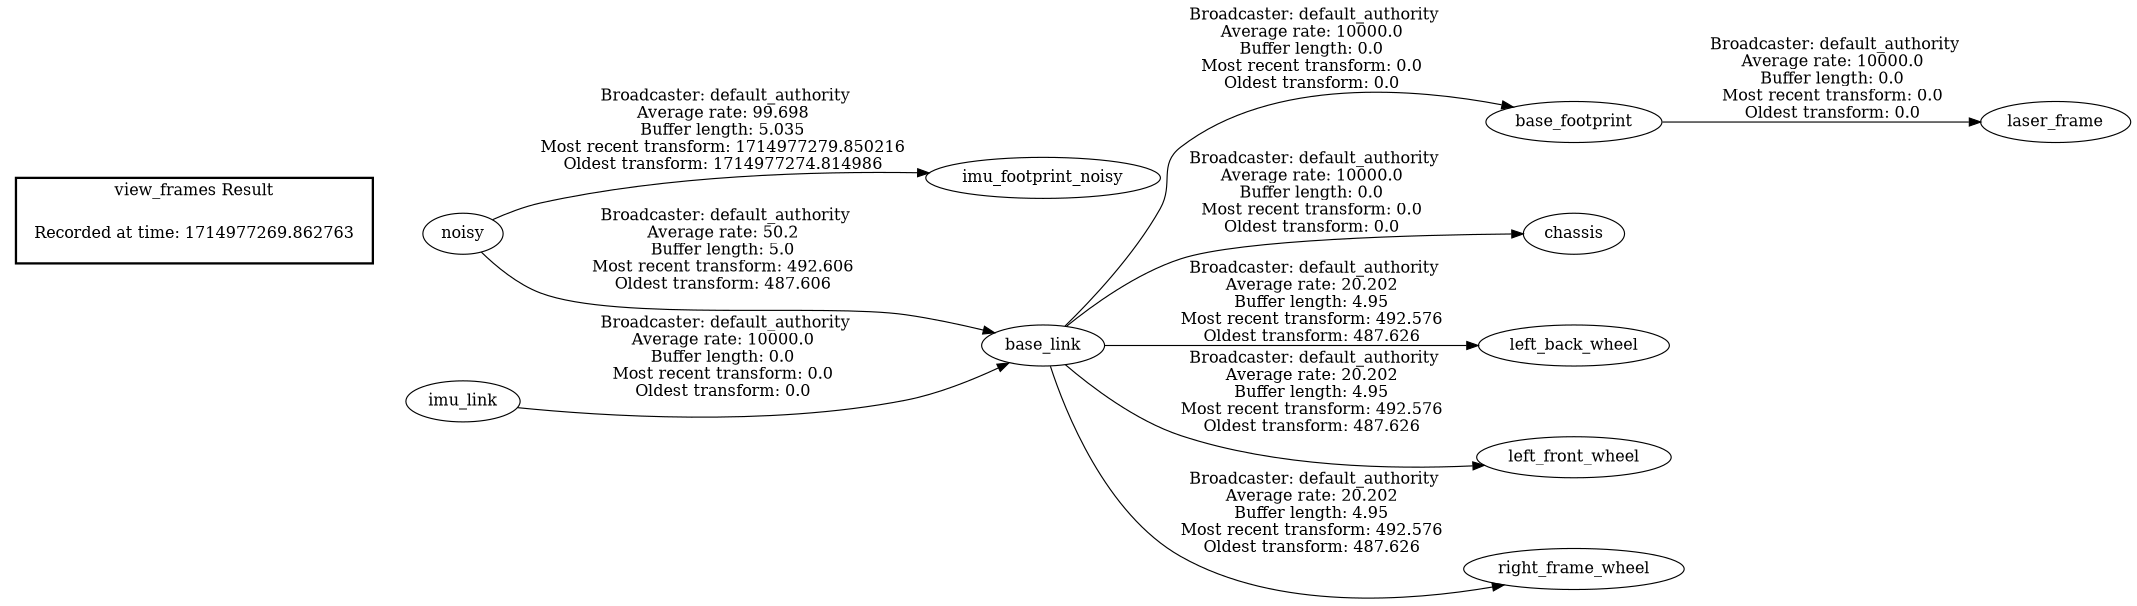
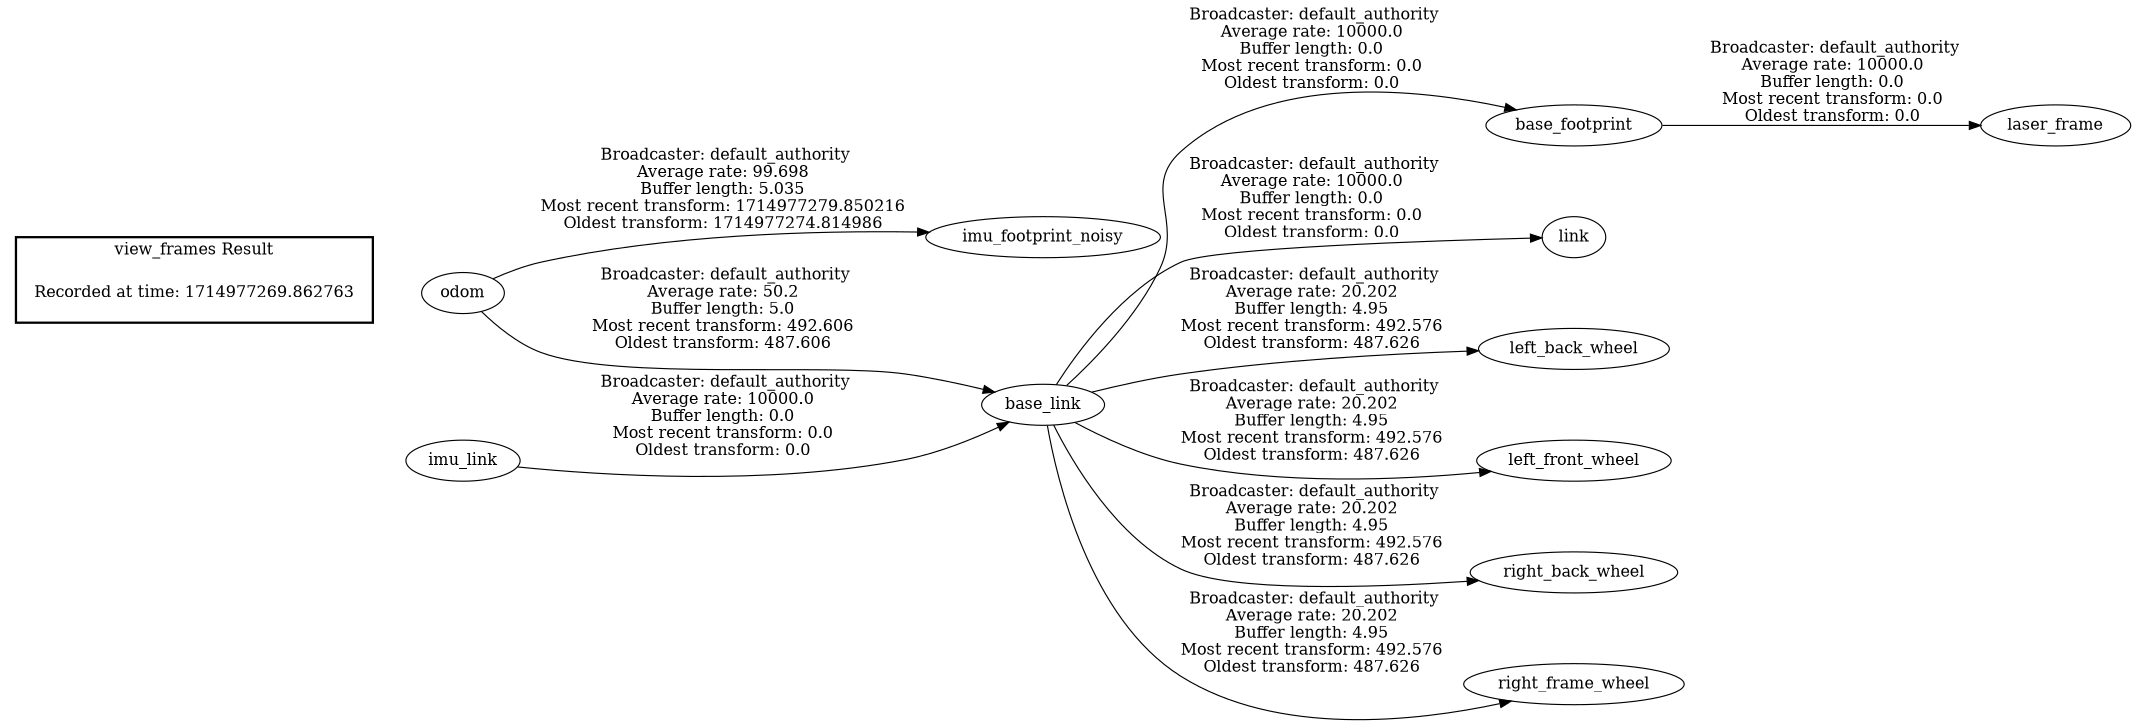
(463, 234) -> (463, 293)
(1574, 234) -> (1574, 237)
none -> (1574, 572)
